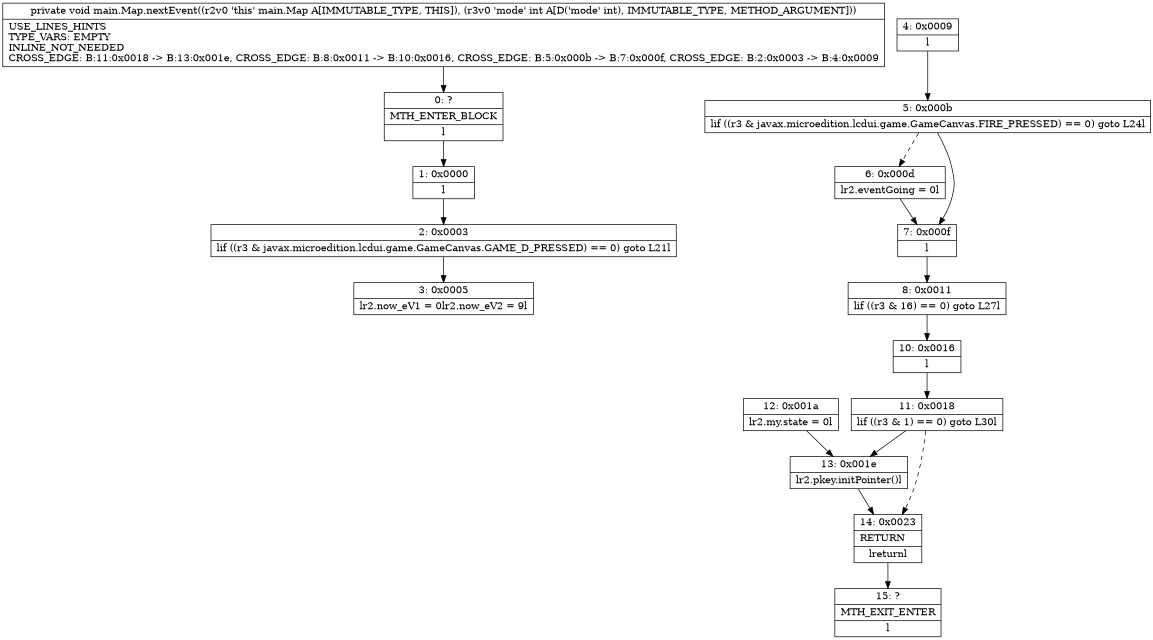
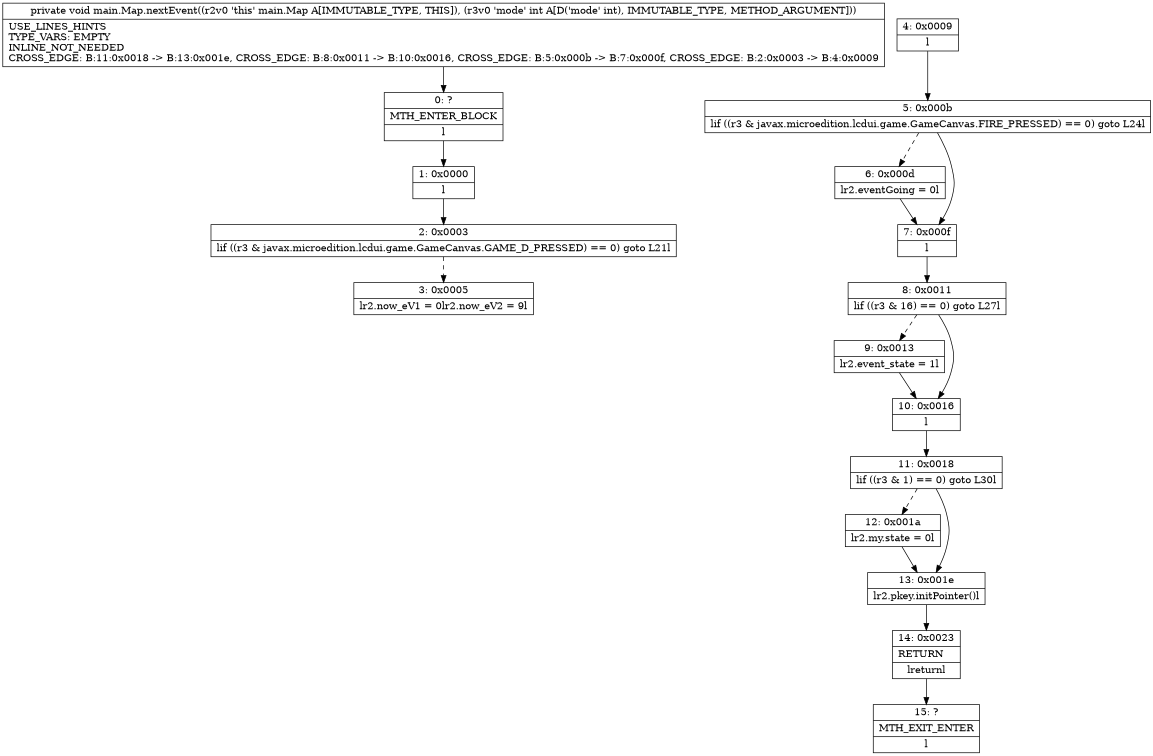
(444, 266) -> (444, 266)
none -> (889, 357)
(919, 471) -> (911, 499)
